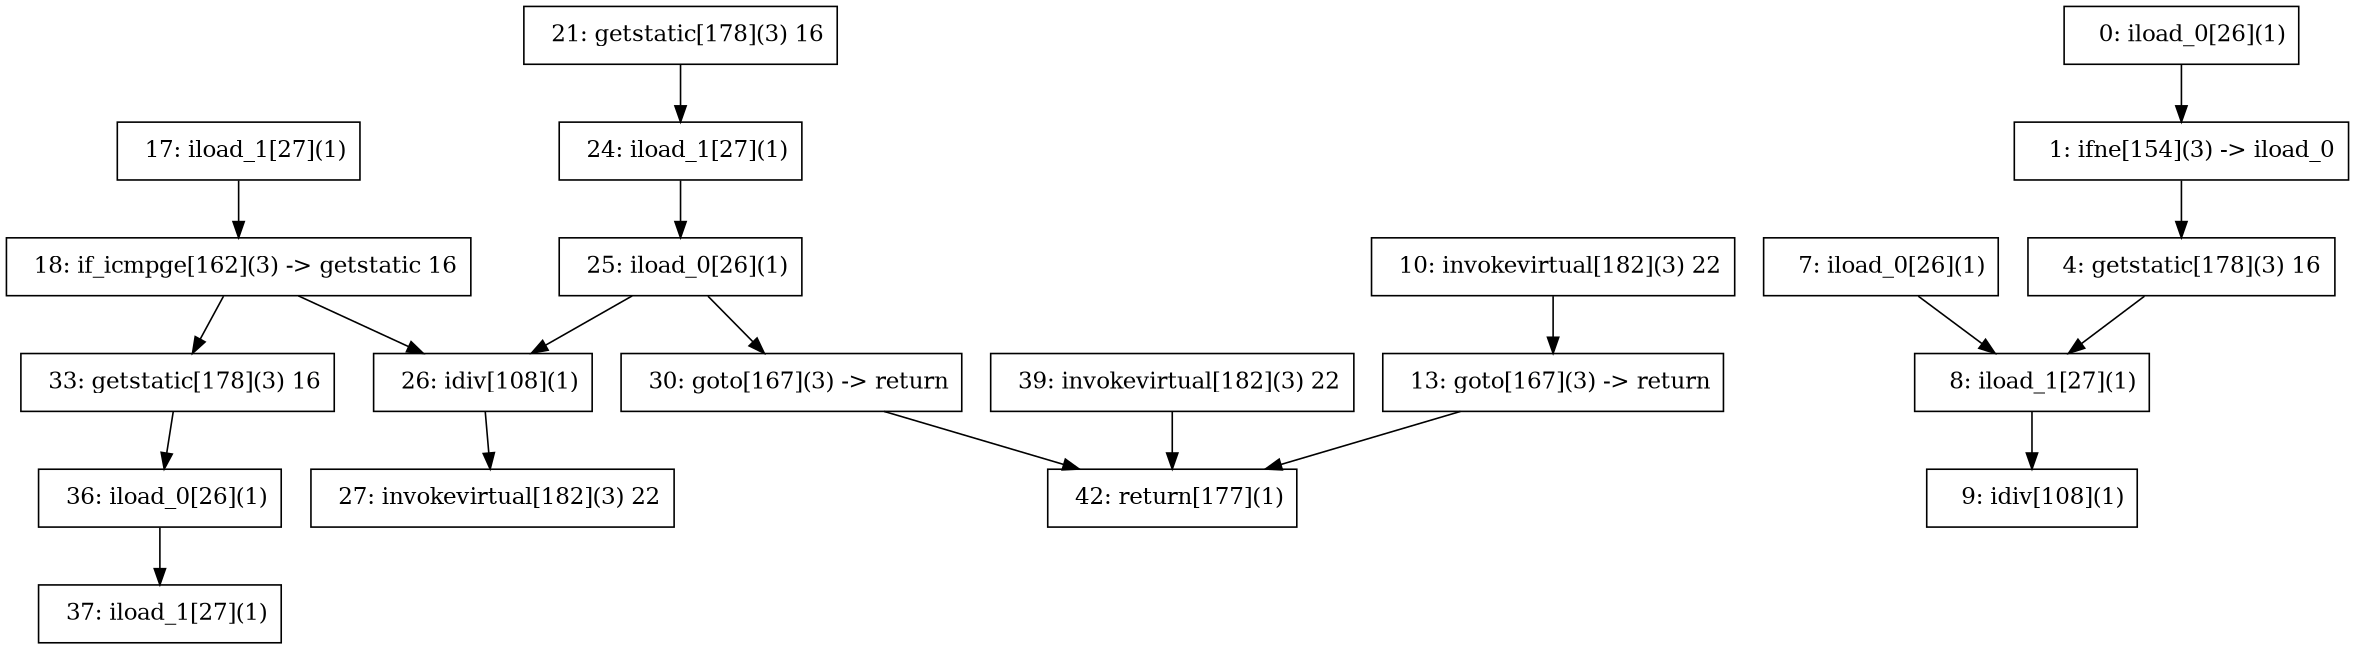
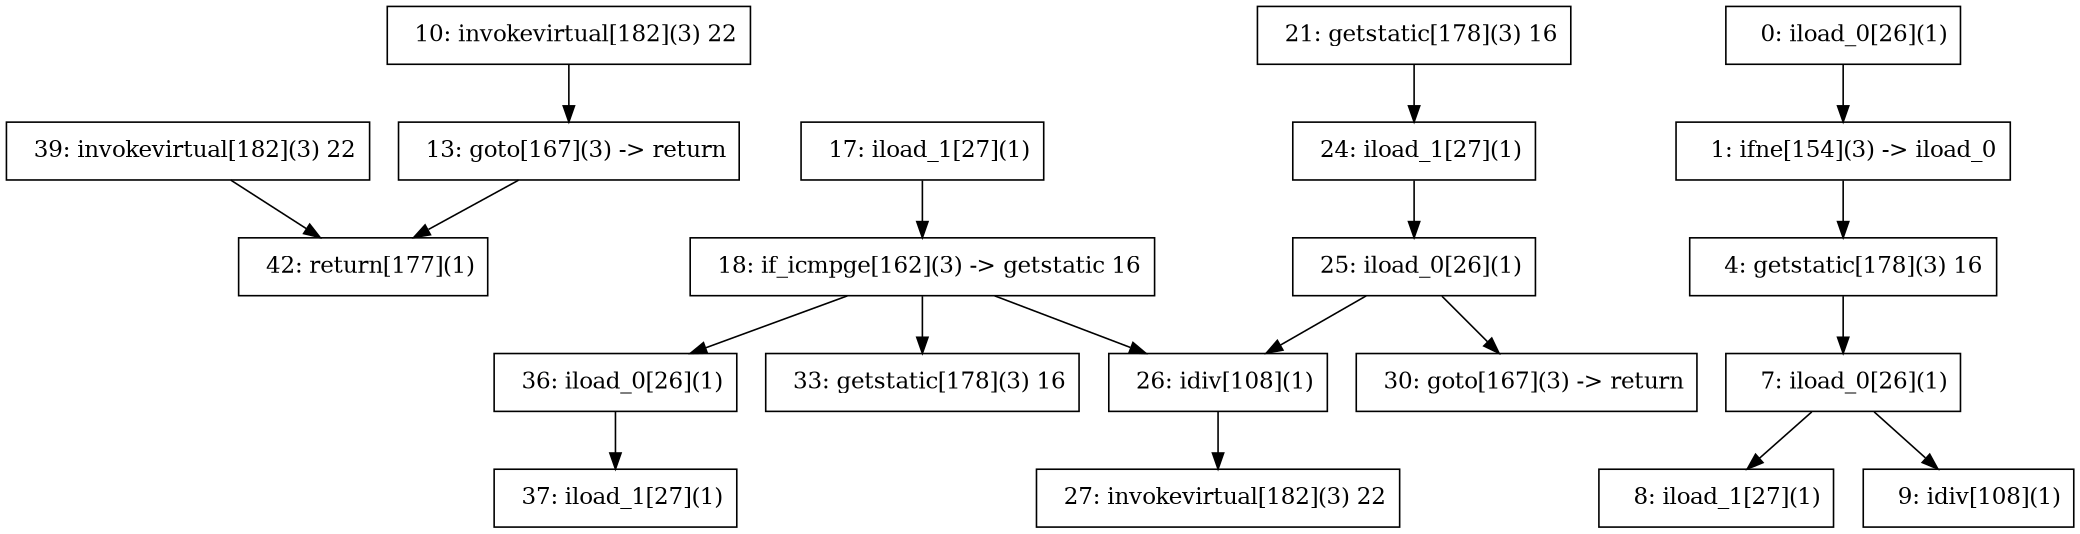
(2113, 320) -> (1843, 317)
(170, 432) -> (777, 322)
(2032, 432) -> (1900, 435)
(974, 438) -> none
